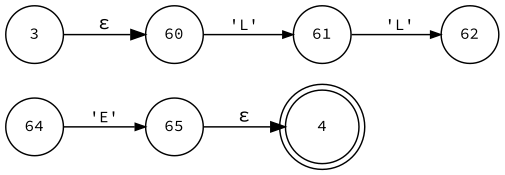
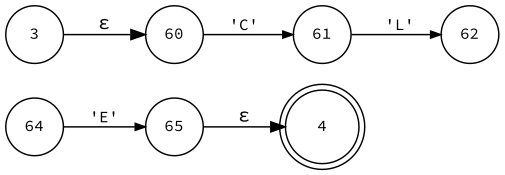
(244, 26) -> (244, 26)
